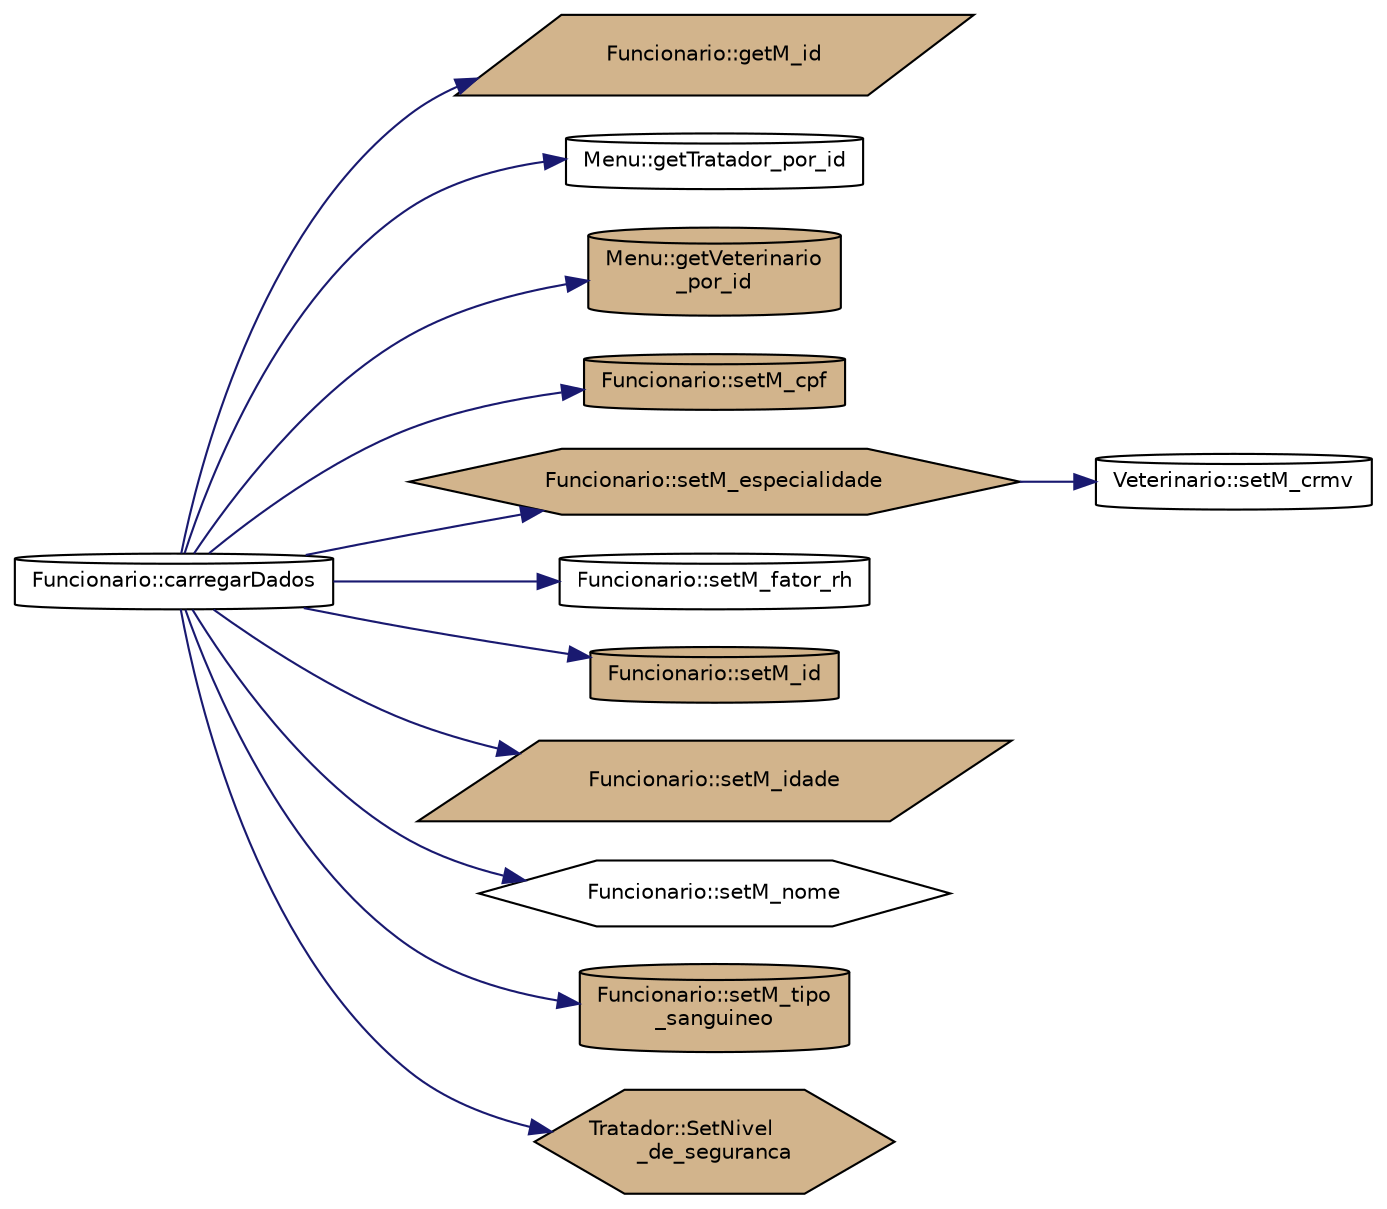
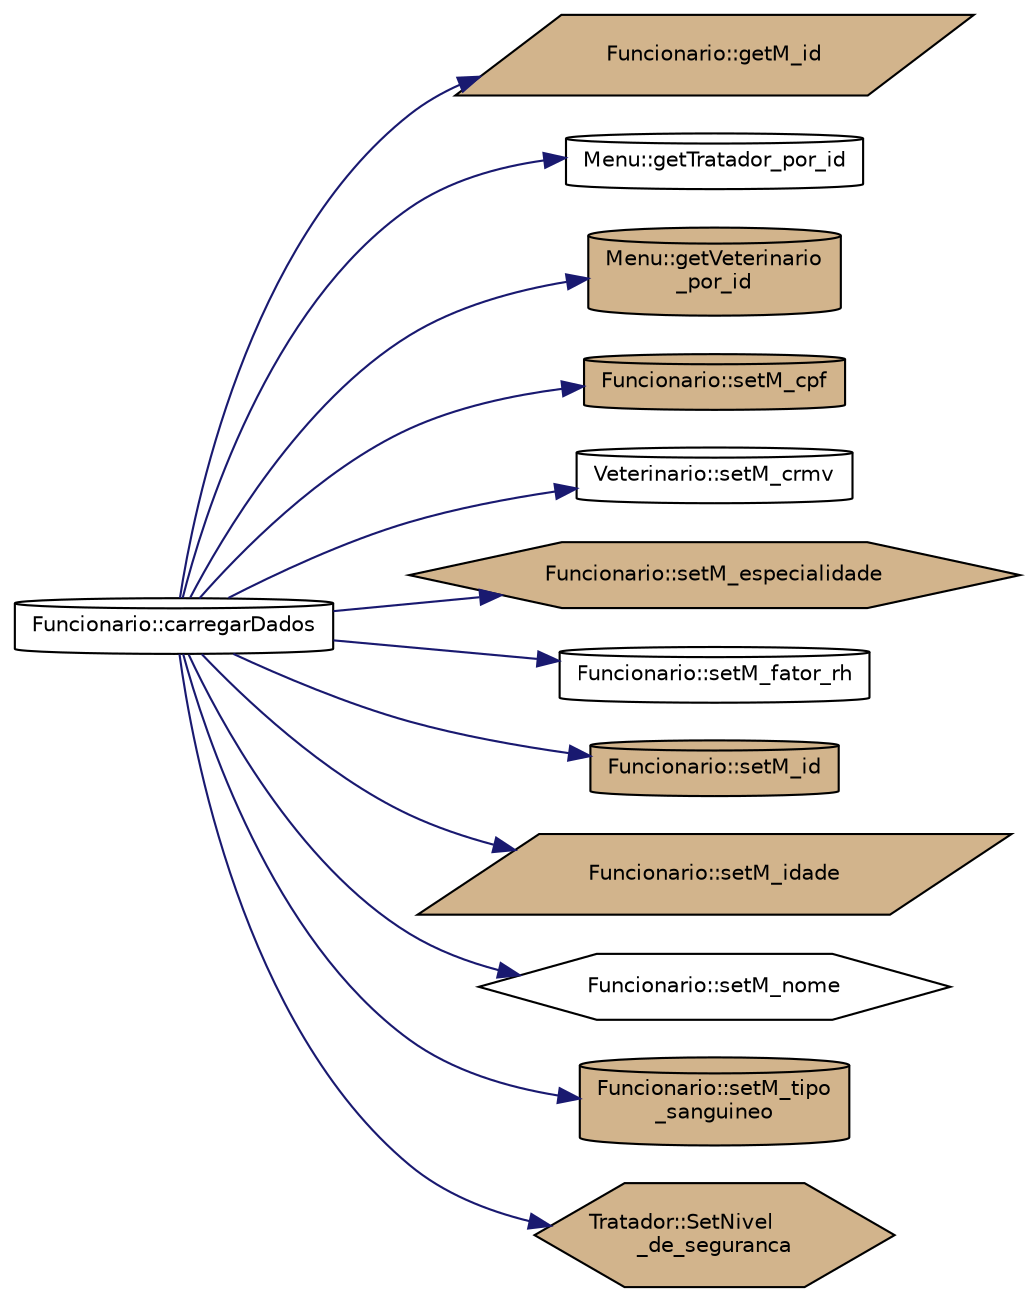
(1047, 482) -> (387, 529)
